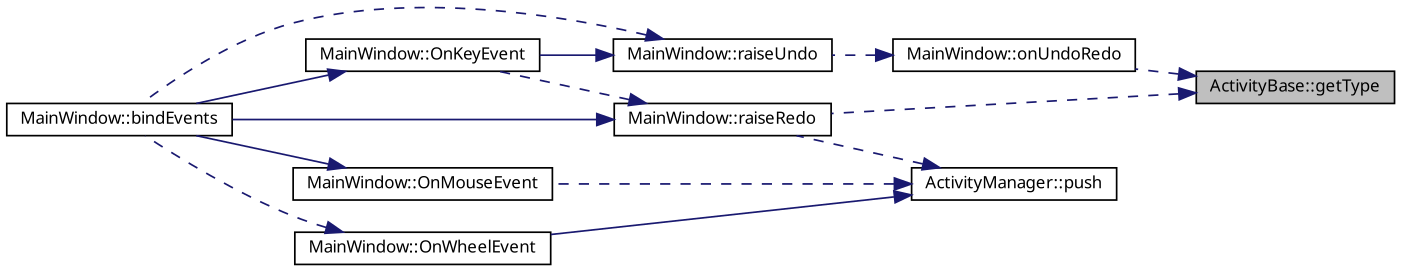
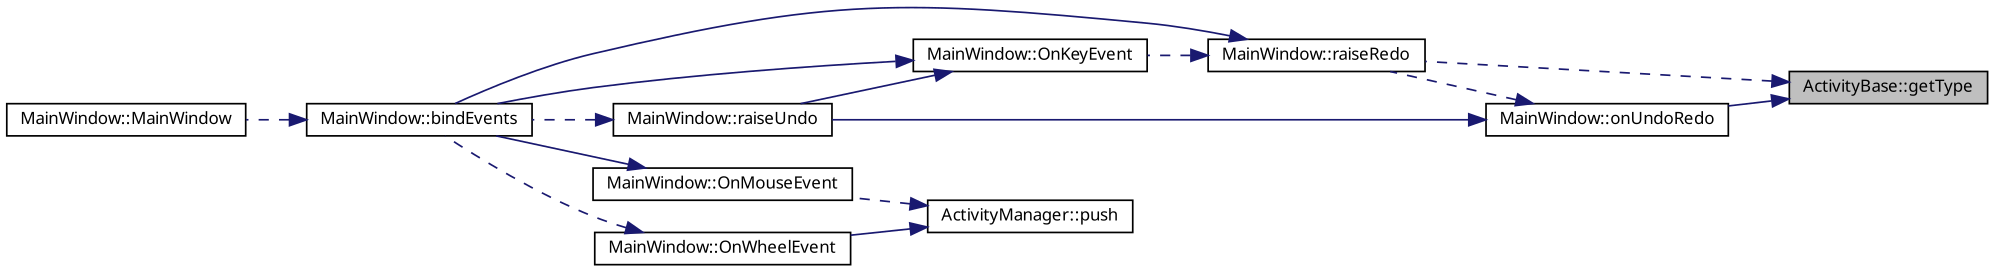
(568, 55) -> (868, 89)
(854, 55) -> (1150, 120)
(1157, 72) -> (1750, 103)
none -> (126, 120)
(860, 150) -> (1453, 86)
